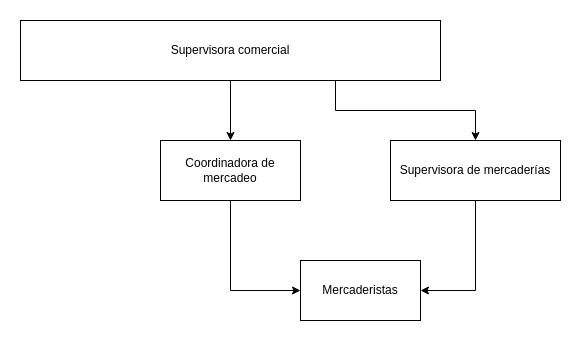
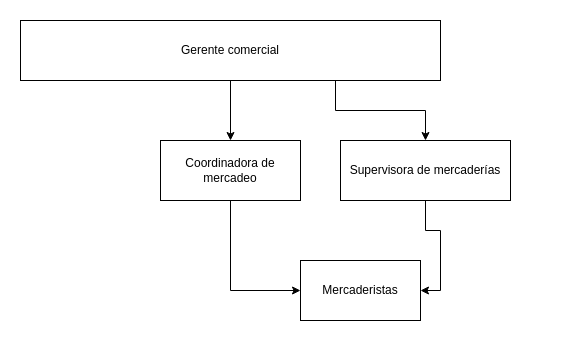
(231, 51) -> (231, 51)
(476, 171) -> (426, 171)
